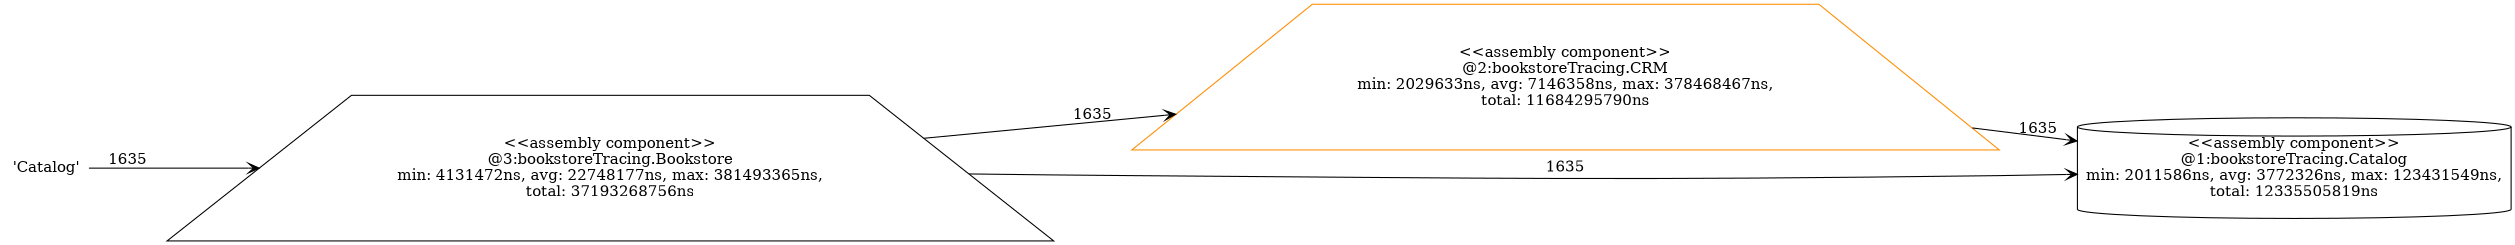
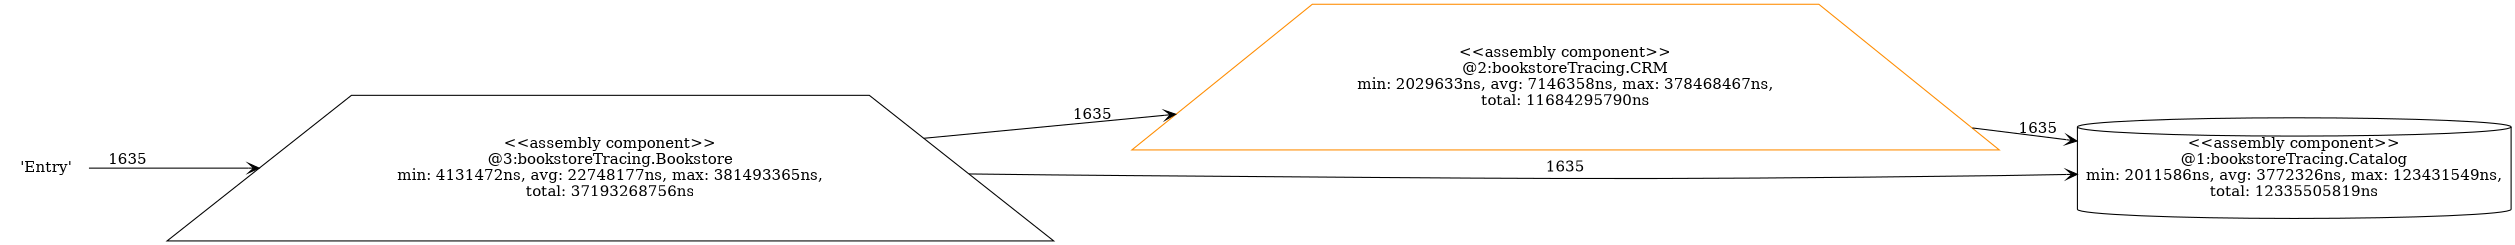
(47, 168) -> (47, 168)
